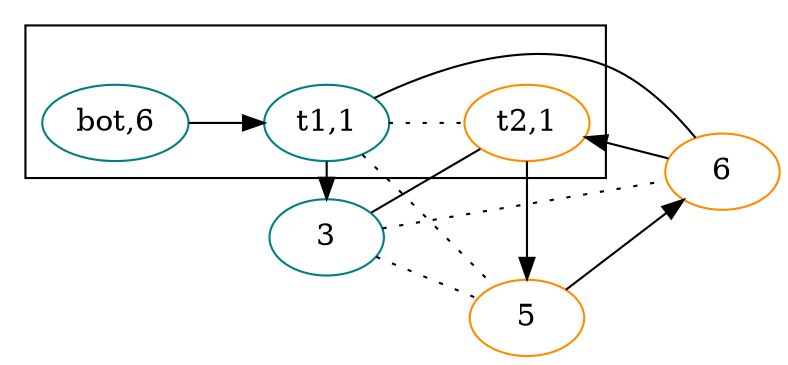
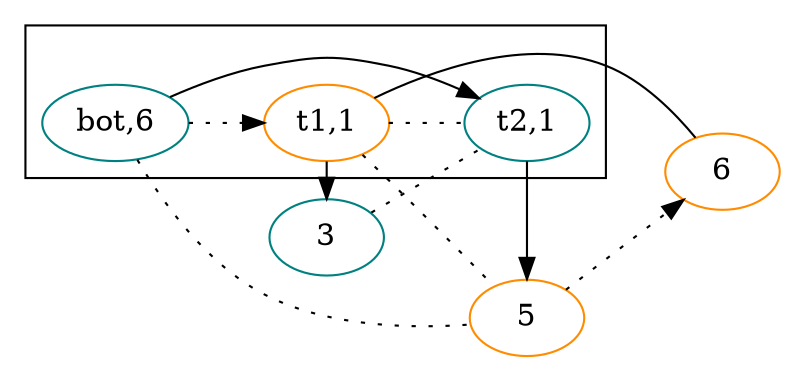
(216, 123) -> (216, 123)
(327, 123) -> (327, 123)
(527, 123) -> (527, 123)
(637, 151) -> (314, 58)
(453, 165) -> (453, 165)
(510, 207) -> none
(616, 251) -> (616, 251)
(427, 278) -> (275, 299)
